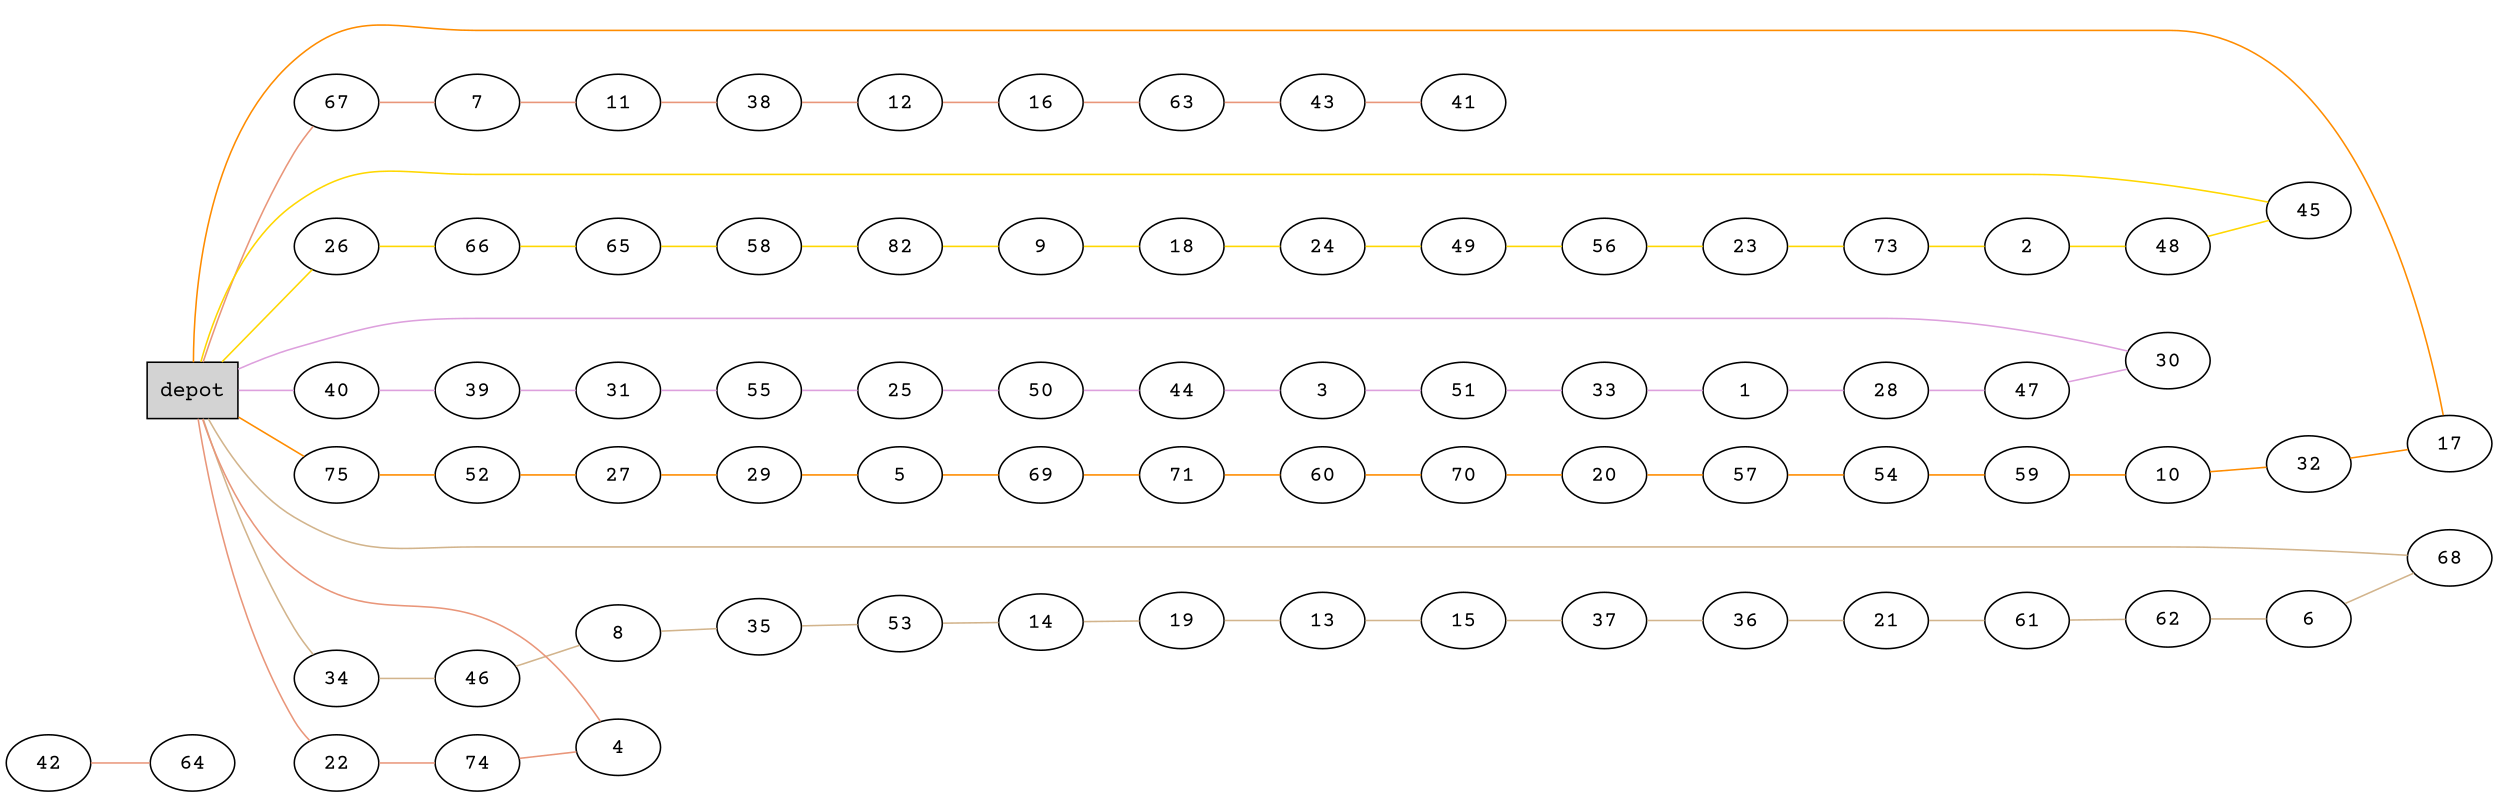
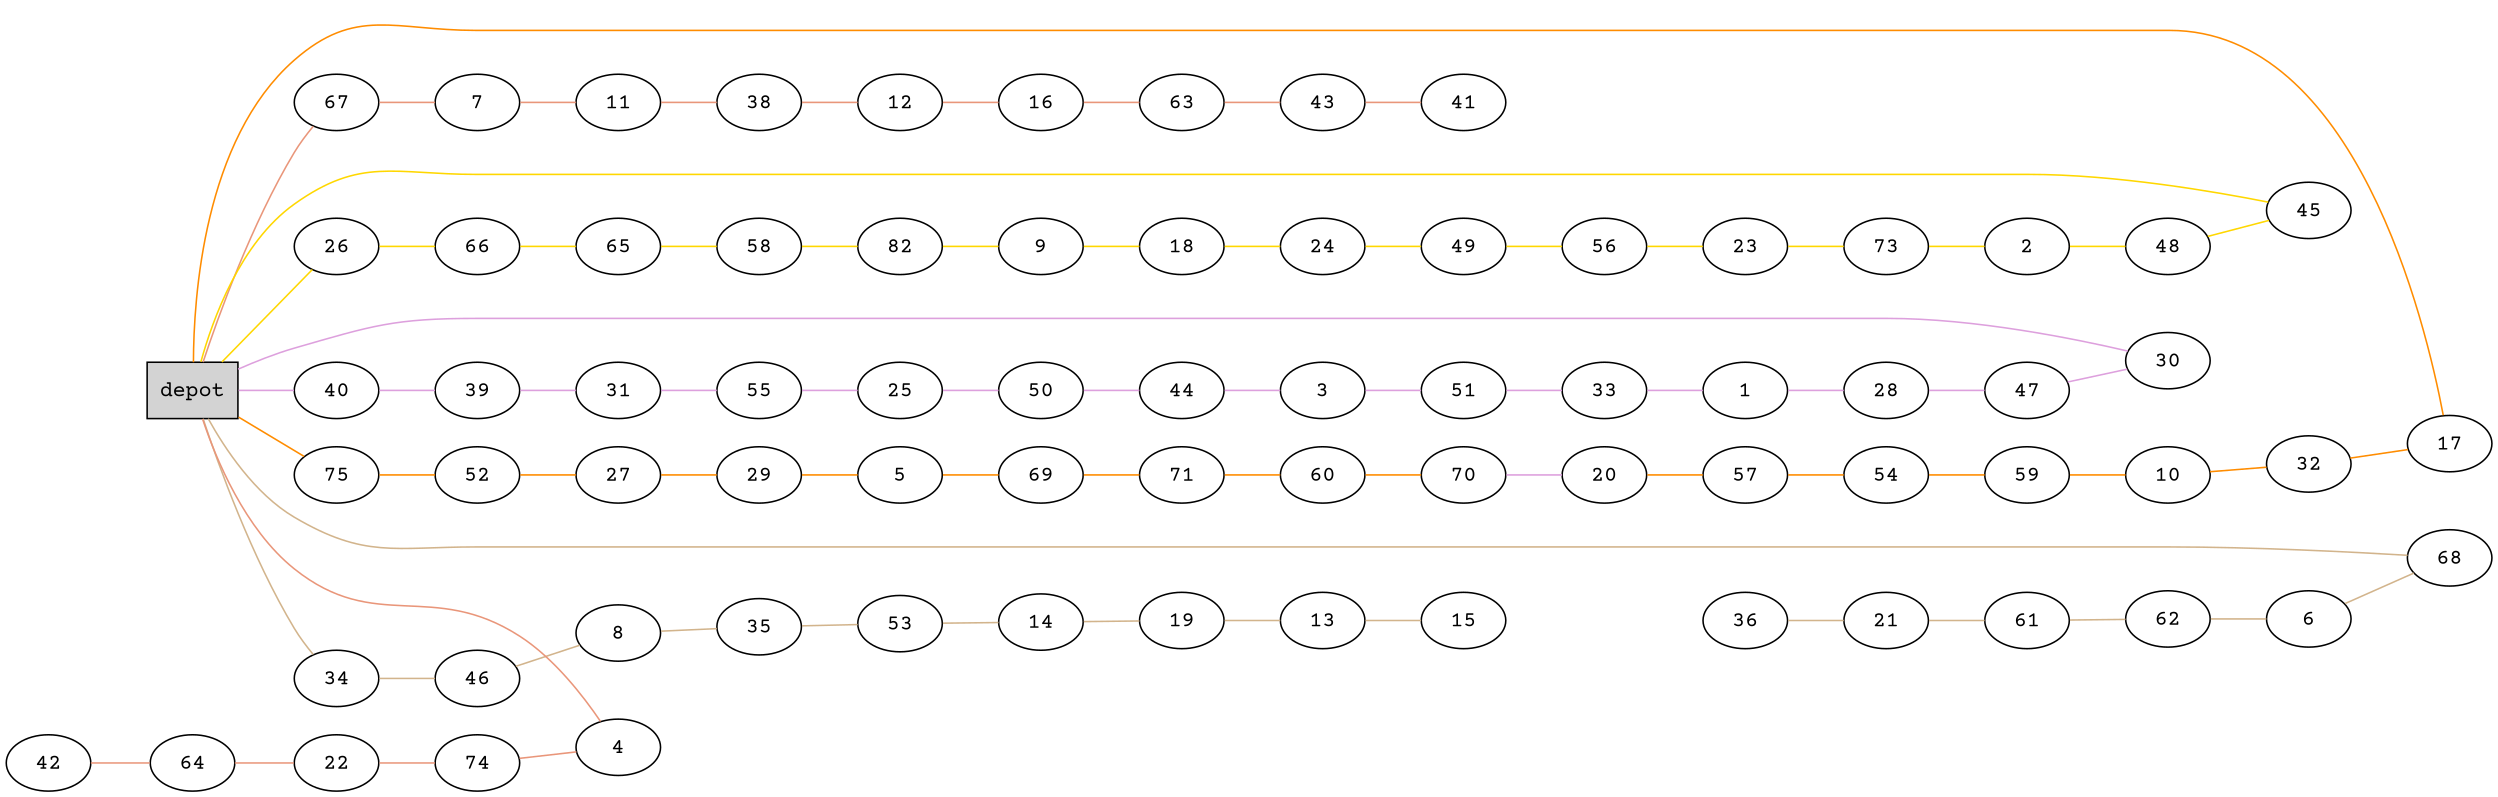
(1534, 475) -> (1534, 475)
(237, 586) -> (264, 763)
(1604, 621) -> none
